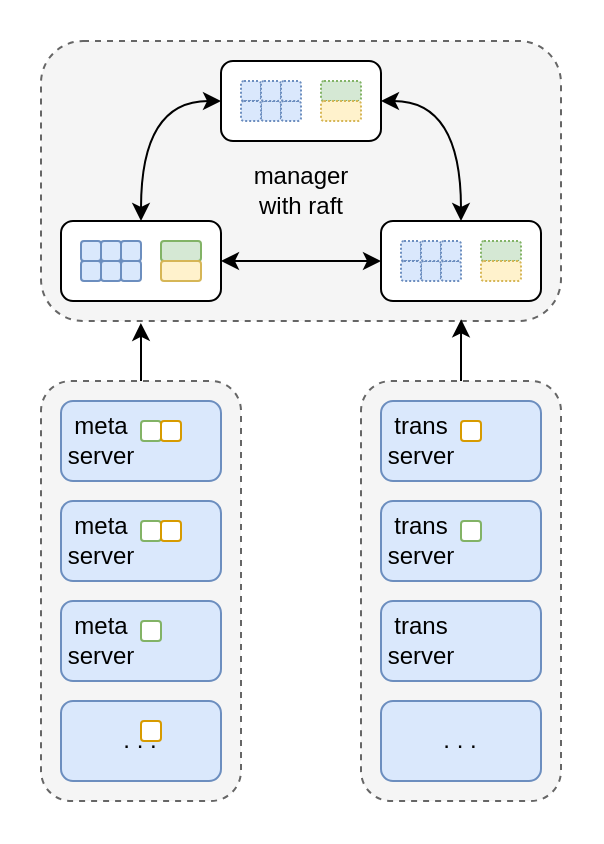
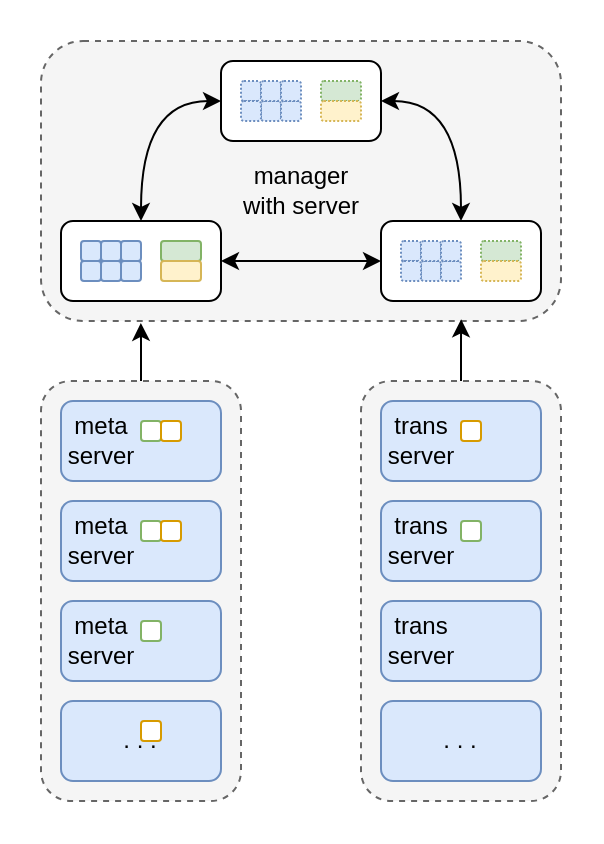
(302, 191) -> (302, 191)
